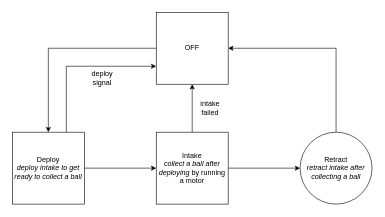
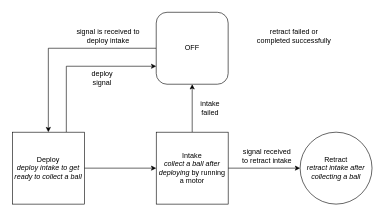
none -> (108, 36)
none -> (294, 36)
(192, 48) -> (192, 48)
(336, 48) -> none
none -> (267, 156)
